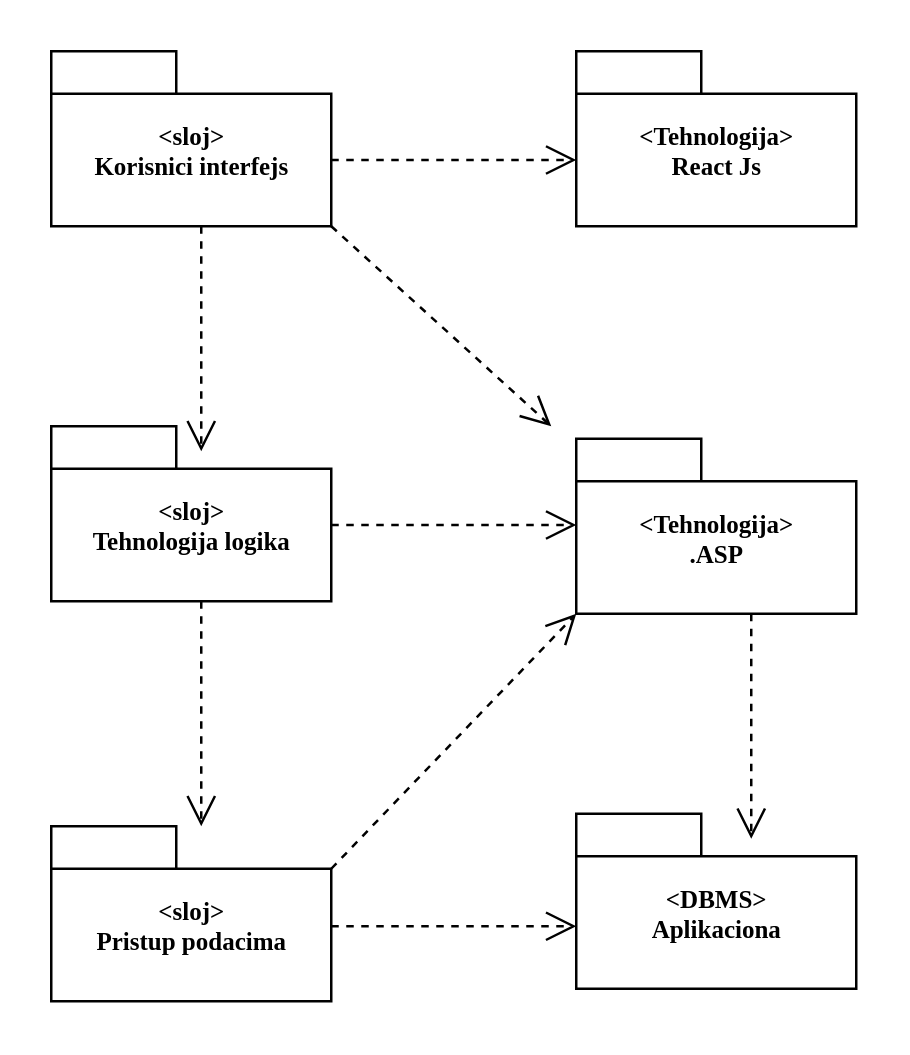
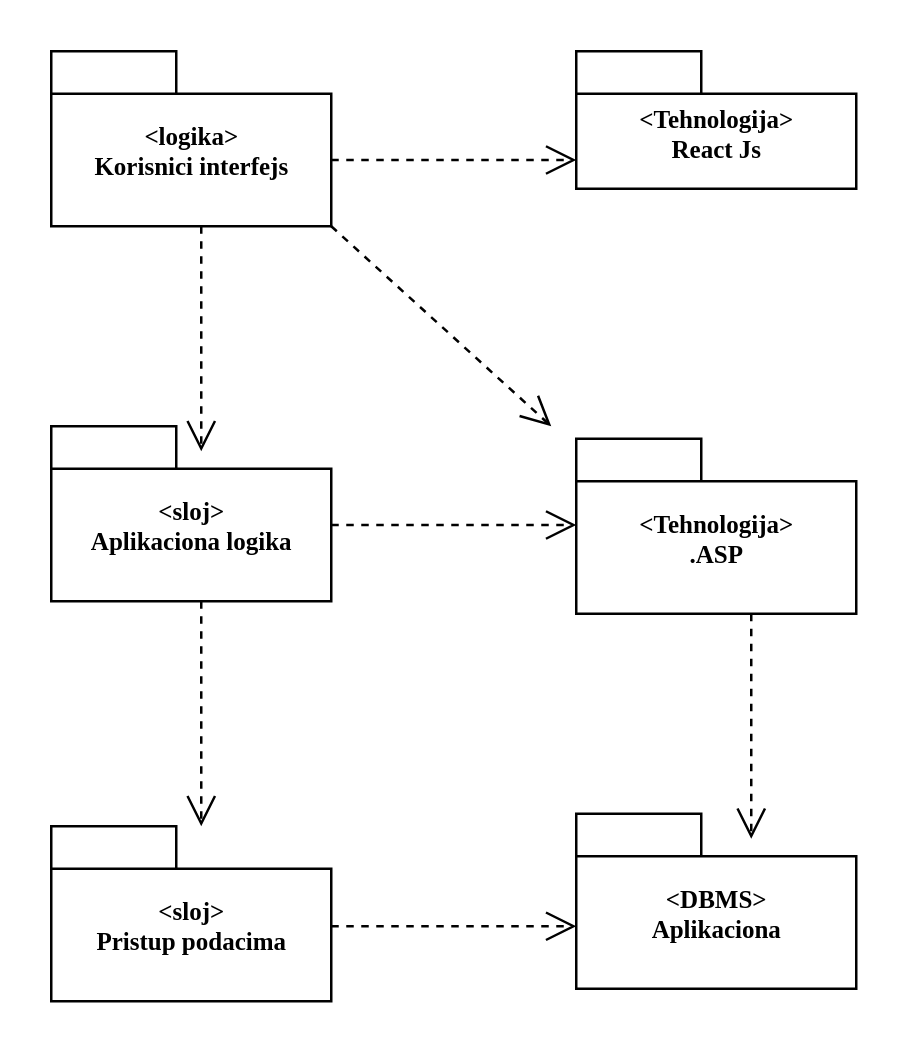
(716, 139) -> (716, 120)
(193, 151) -> (193, 151)
(193, 526) -> (193, 526)
(452, 743) -> none
